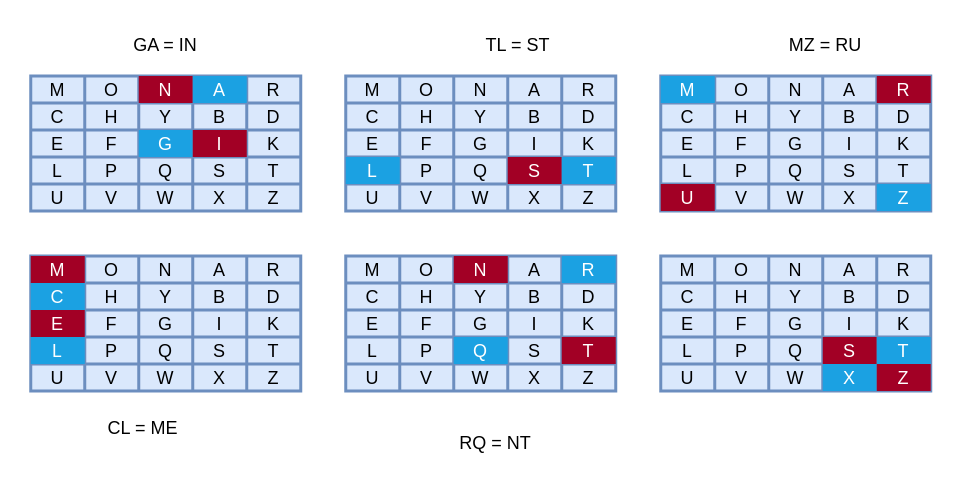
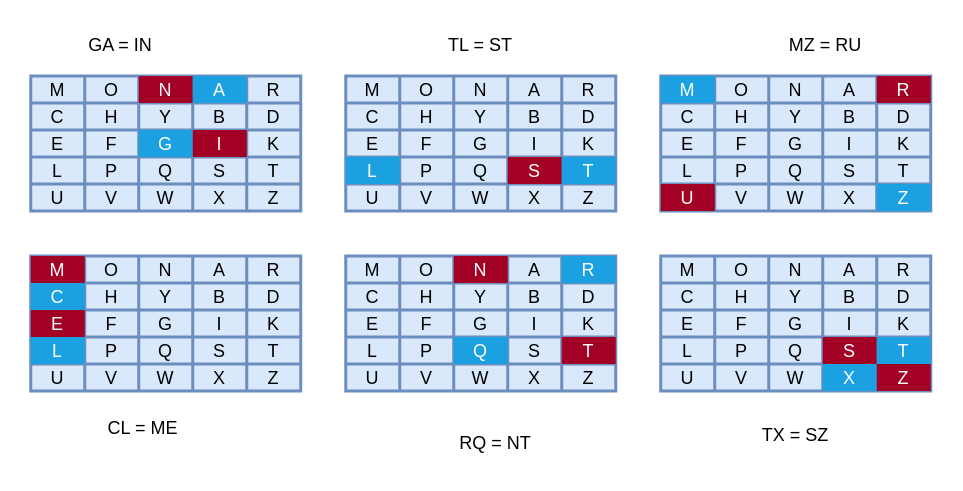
(166, 46) -> (121, 46)
(518, 46) -> (481, 46)
none -> (796, 436)
